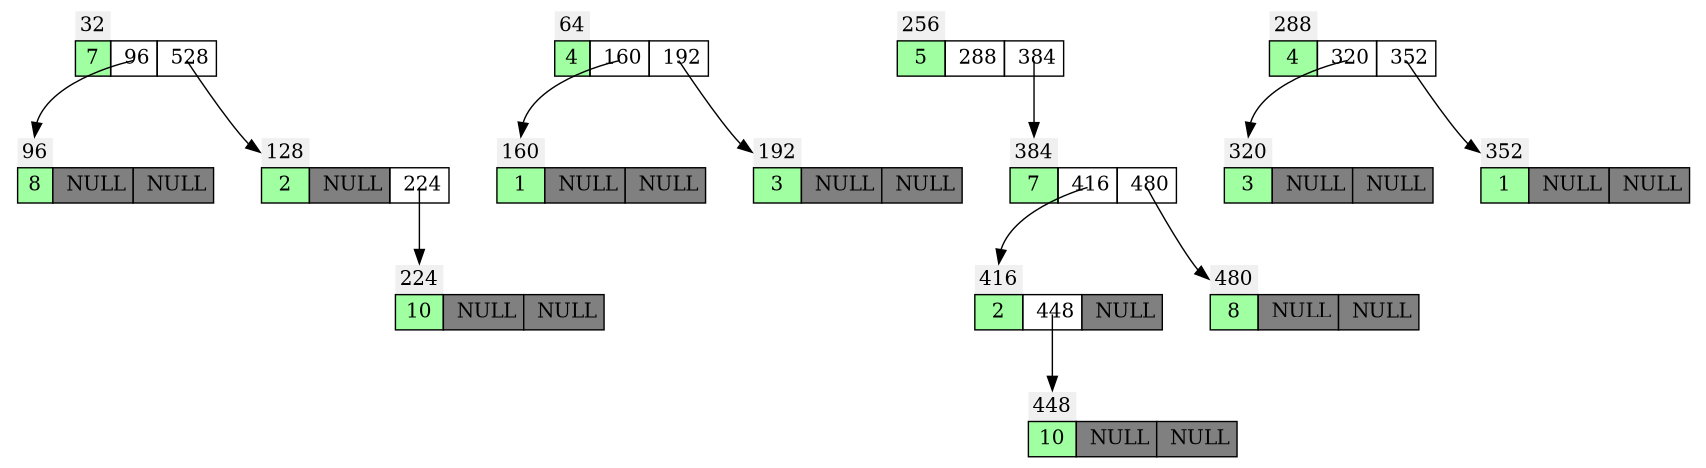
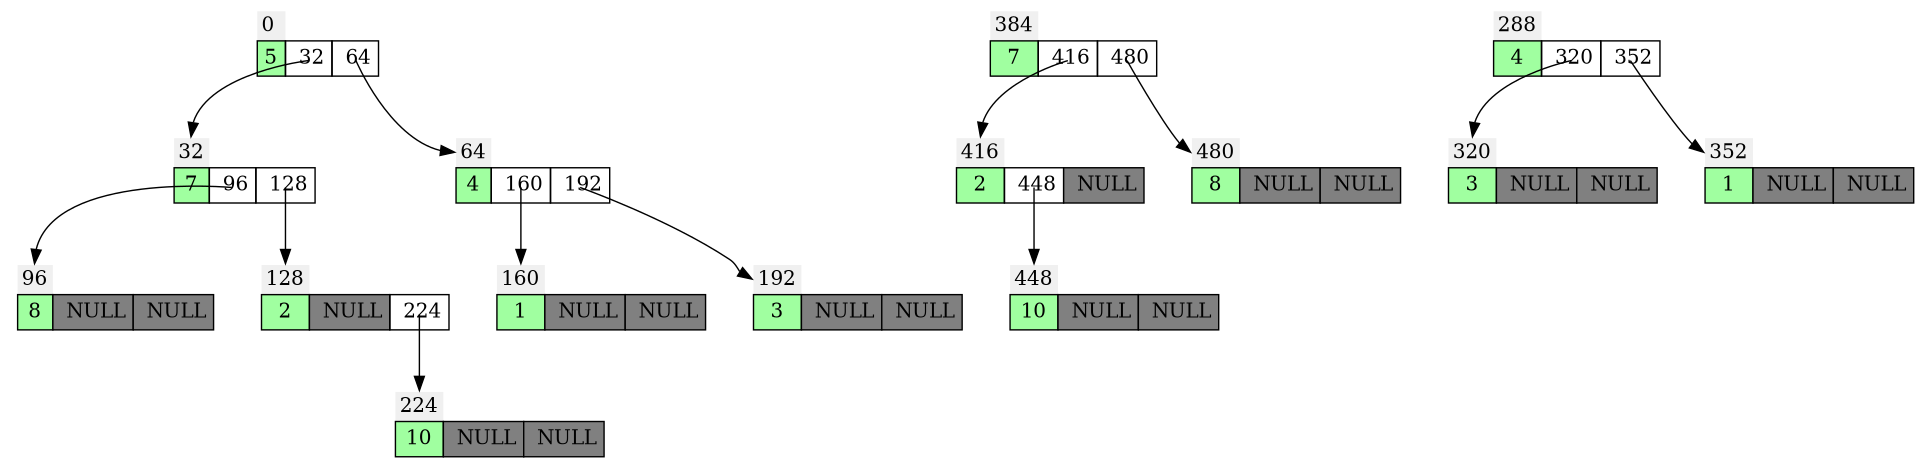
none -> (318, 44)
(980, 44) -> none
(187, 58) -> (285, 185)
